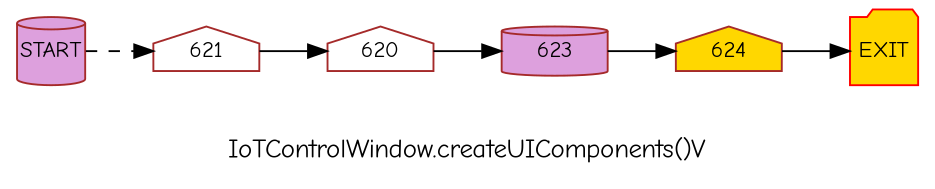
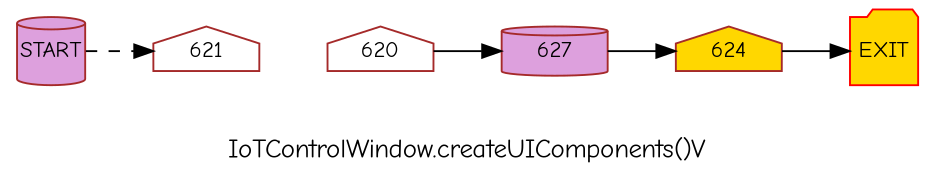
(284, 51) -> none
(555, 51) -> (555, 51)
